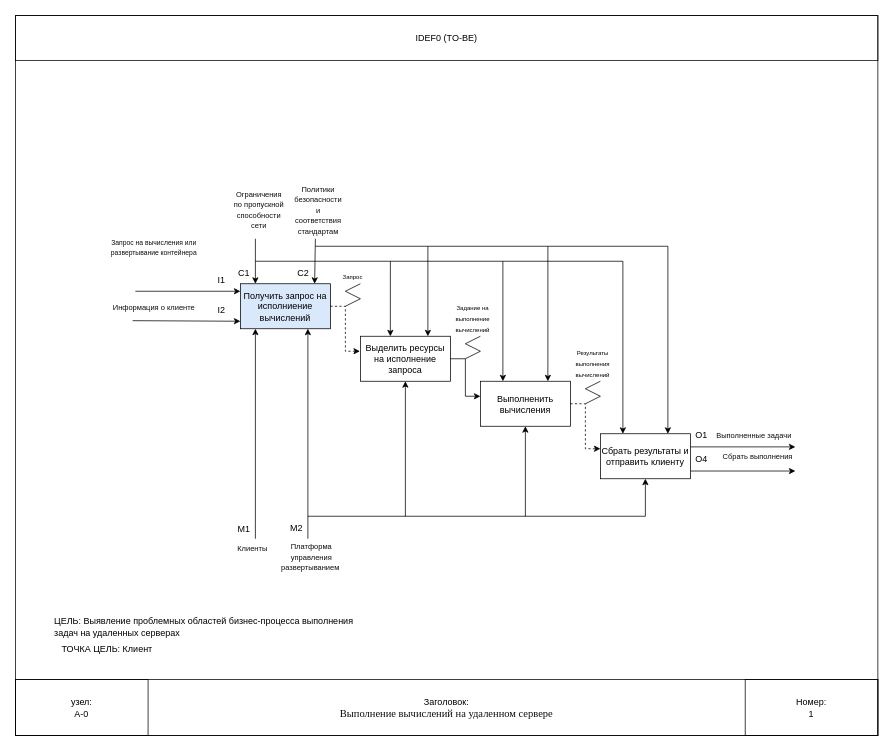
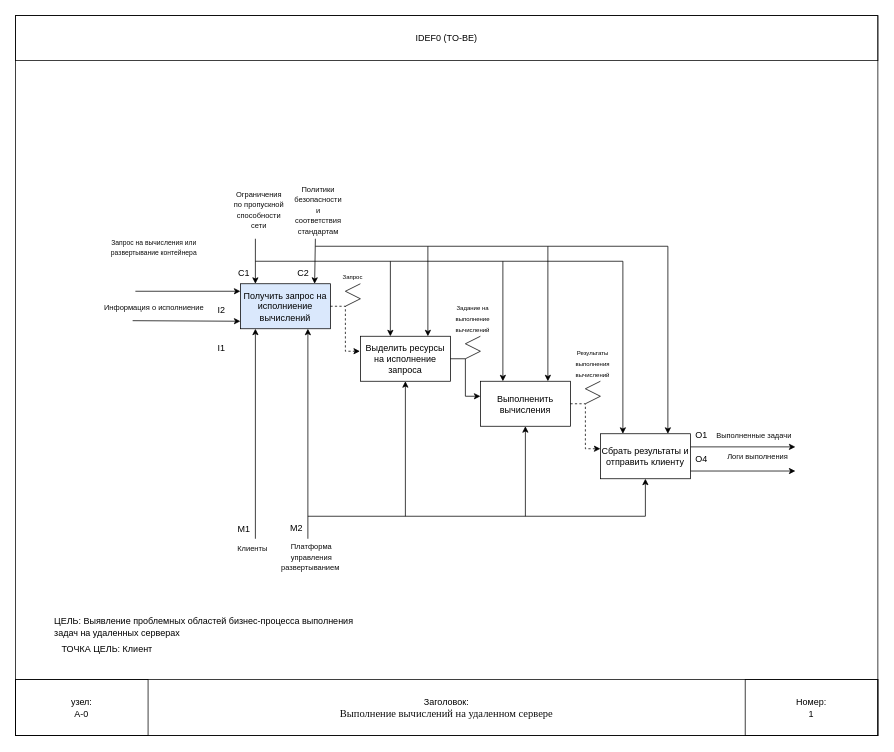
(222, 280) -> (222, 347)
(154, 306) -> (154, 306)
(758, 456) -> (758, 456)
